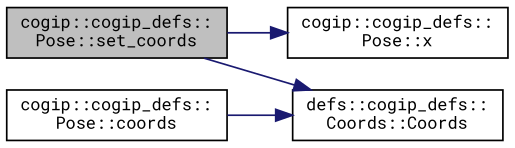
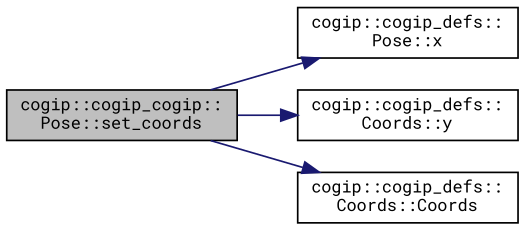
(117, 33) -> (122, 115)
(117, 115) -> none
(398, 115) -> (408, 198)
none -> (408, 115)
